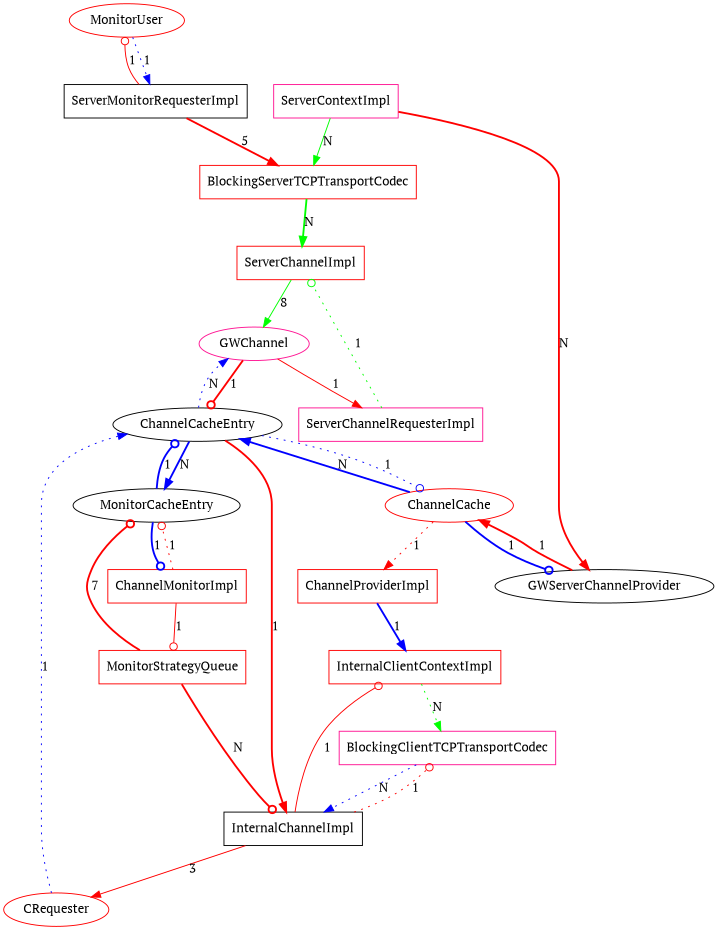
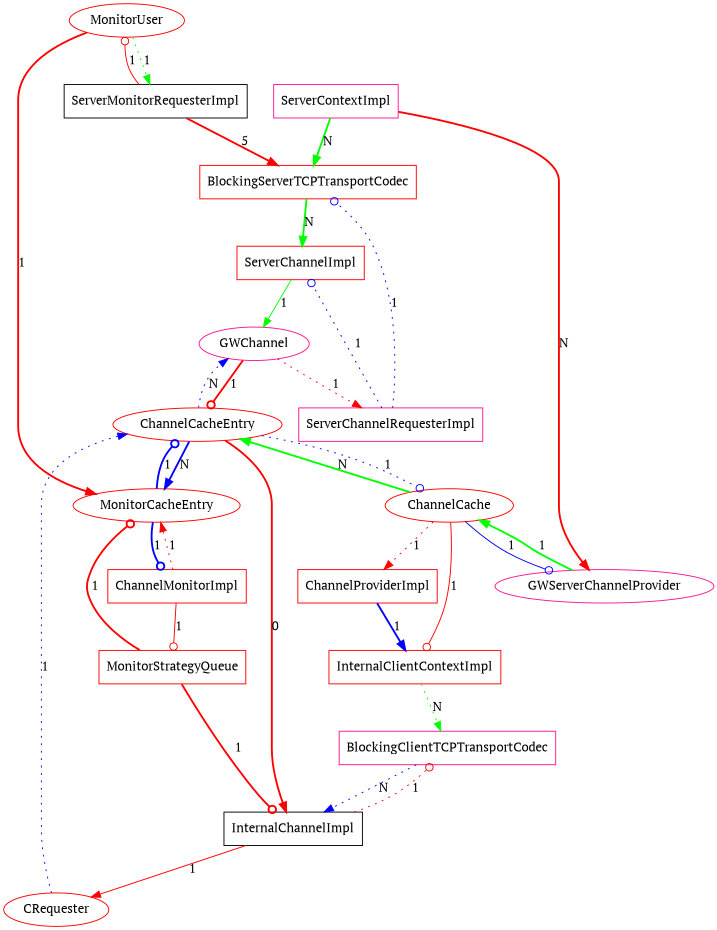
(140, 56) -> (140, 56)
(324, 137) -> (324, 137)
none -> (18, 262)
none -> (389, 298)
(284, 303) -> (284, 303)
(348, 347) -> (348, 347)
(315, 381) -> (315, 381)
(197, 425) -> (197, 425)
(330, 467) -> (330, 467)
(157, 505) -> (157, 505)
(530, 548) -> (530, 548)
(503, 550) -> (503, 550)
(168, 551) -> (168, 551)
(95, 586) -> (95, 586)
(604, 586) -> (604, 586)
(276, 627) -> (276, 627)
(319, 739) -> (449, 585)
(238, 748) -> (238, 748)
(193, 869) -> (193, 869)
